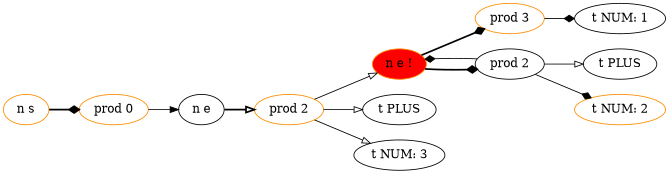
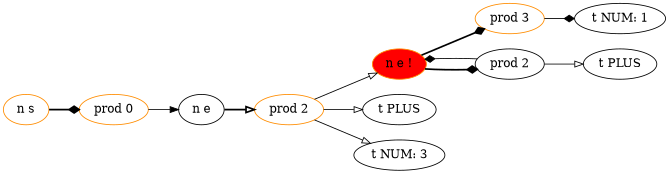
(620, 110) -> none
